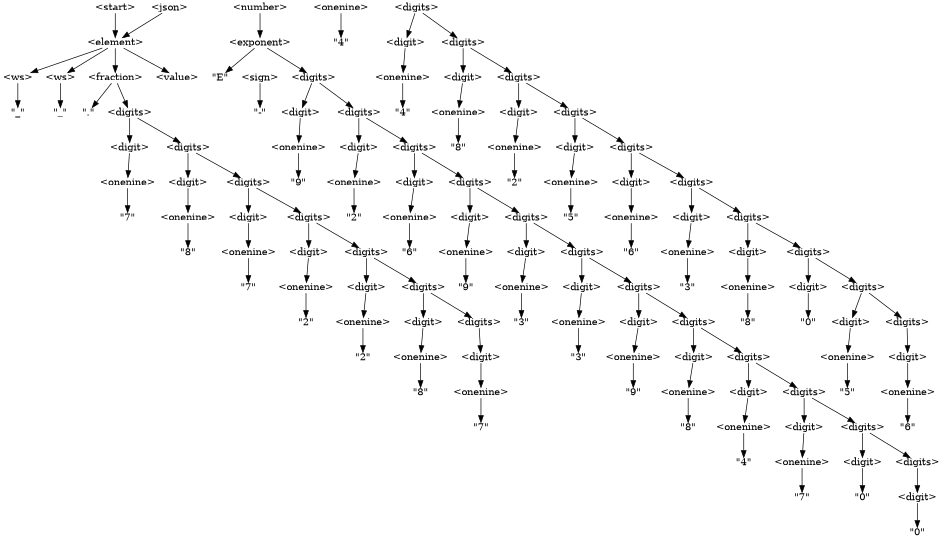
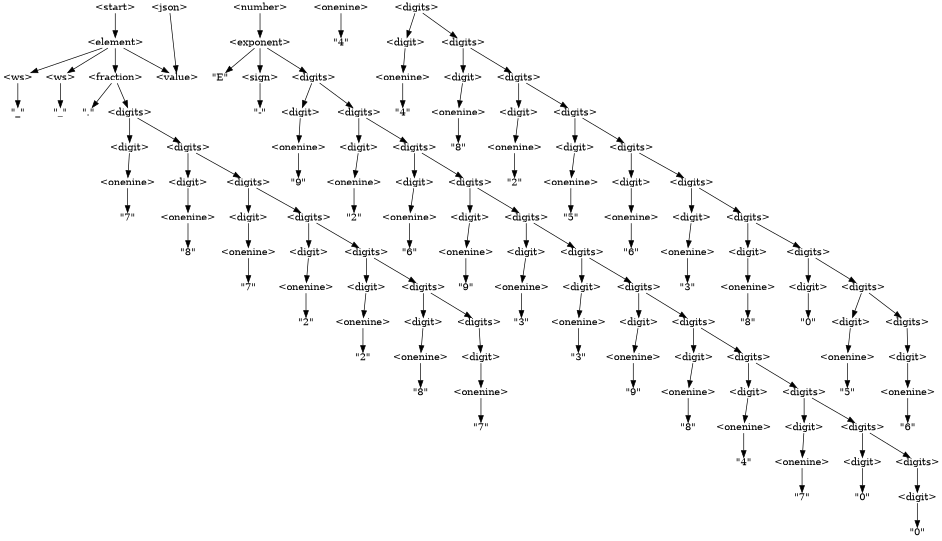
(145, 24) -> (173, 39)
none -> (260, 57)
